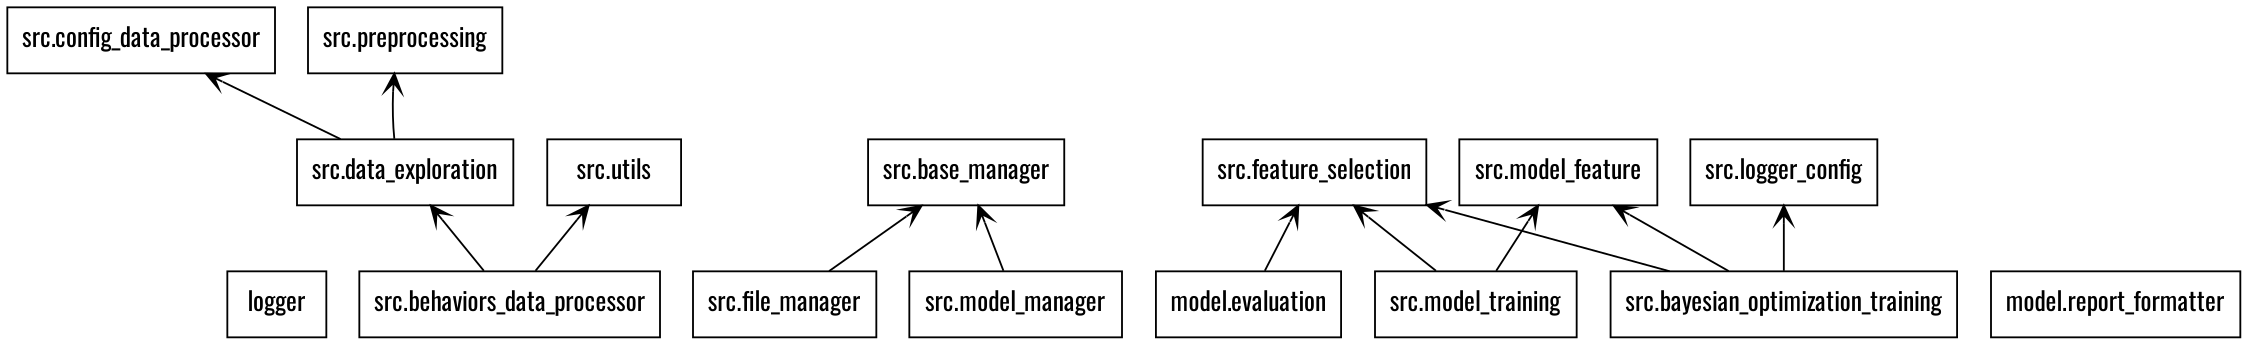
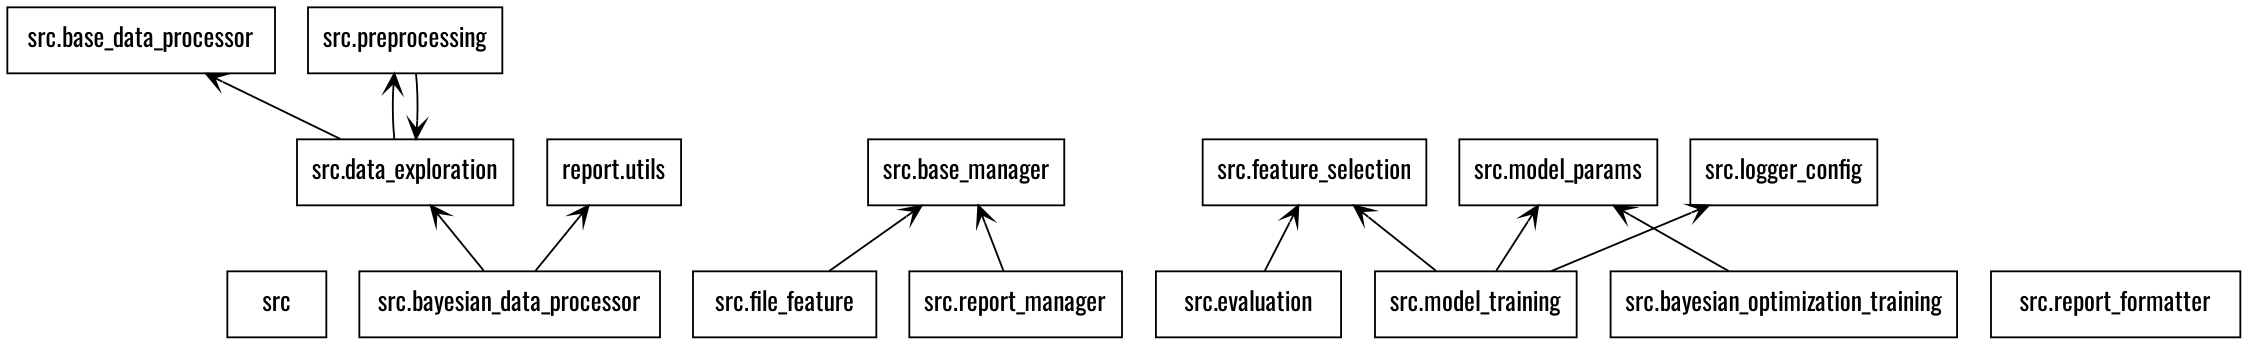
(141, 40) -> (141, 40)
none -> (417, 97)
(614, 172) -> (614, 172)
(1558, 172) -> (1558, 172)
(1557, 241) -> none
(1784, 247) -> (1621, 242)
(277, 304) -> (277, 304)
(510, 304) -> (510, 304)
(785, 304) -> (785, 304)
(1016, 304) -> (1016, 304)
(1248, 304) -> (1248, 304)
(2116, 304) -> (2116, 304)
